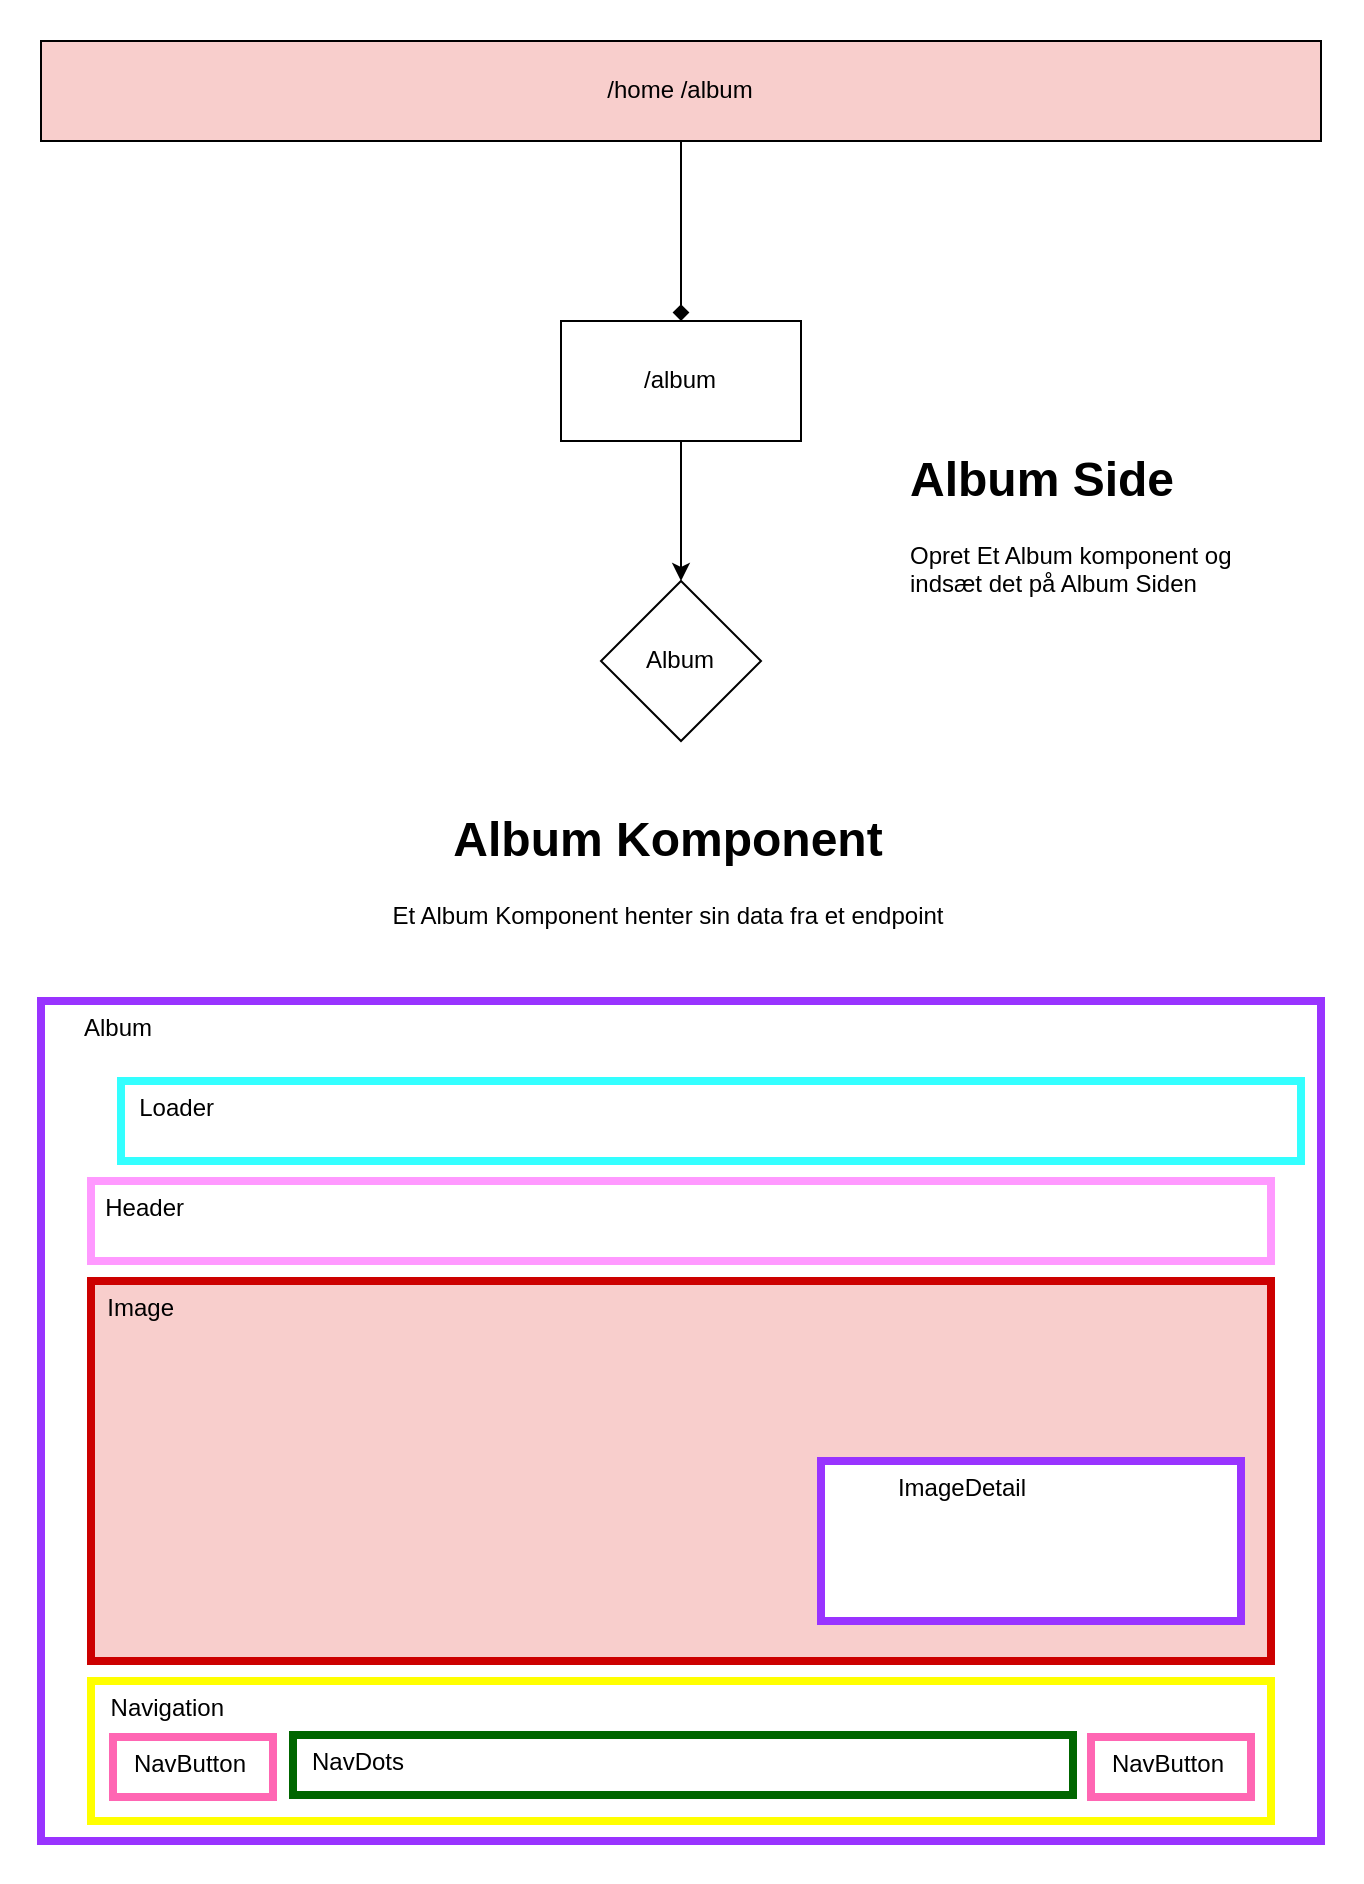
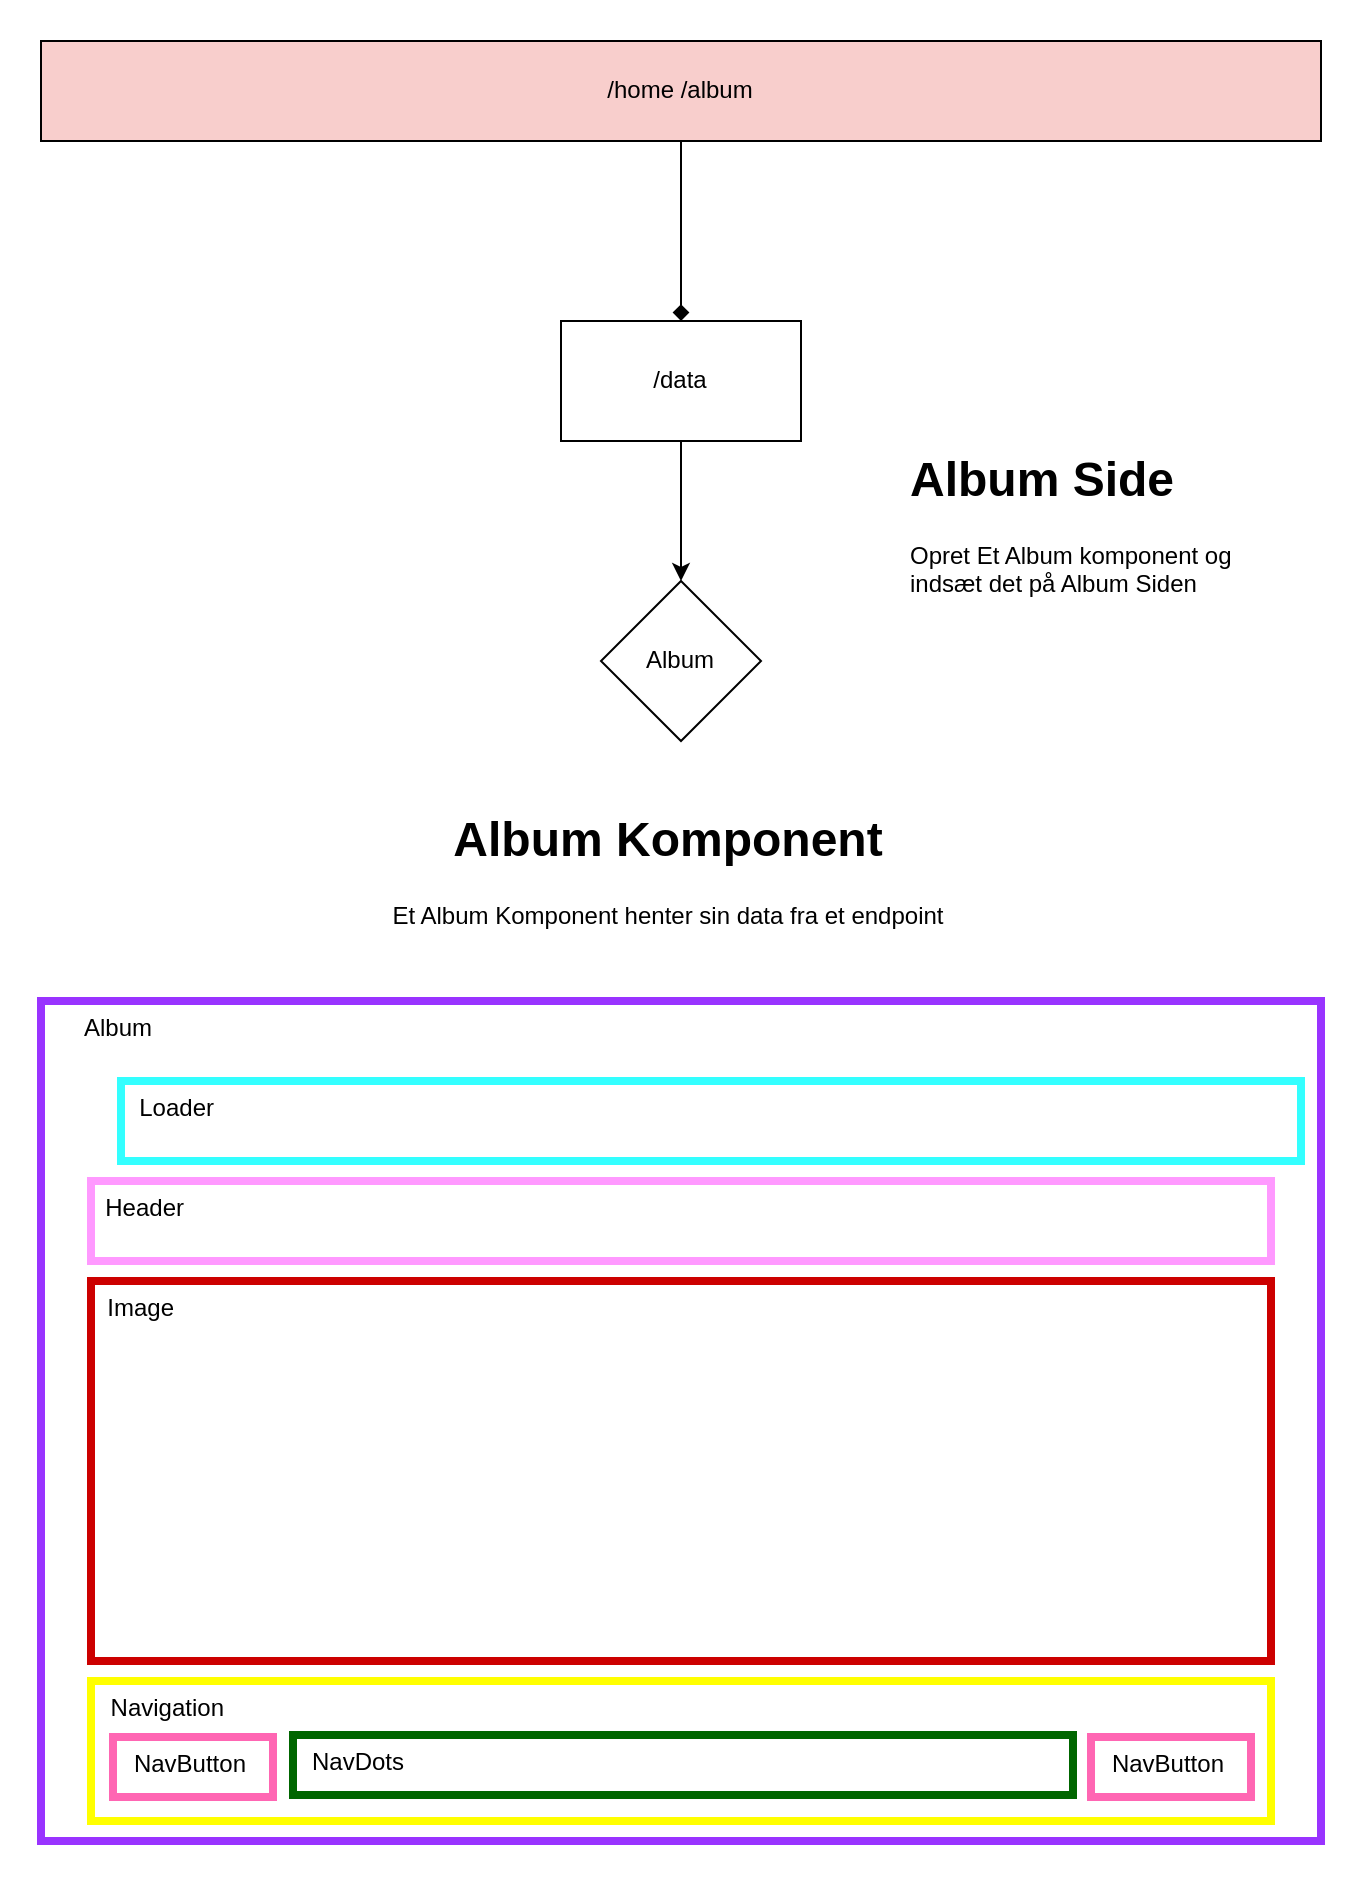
(681, 381) -> (681, 381)
(681, 1471) -> (681, 1471)
(1031, 1541) -> none
